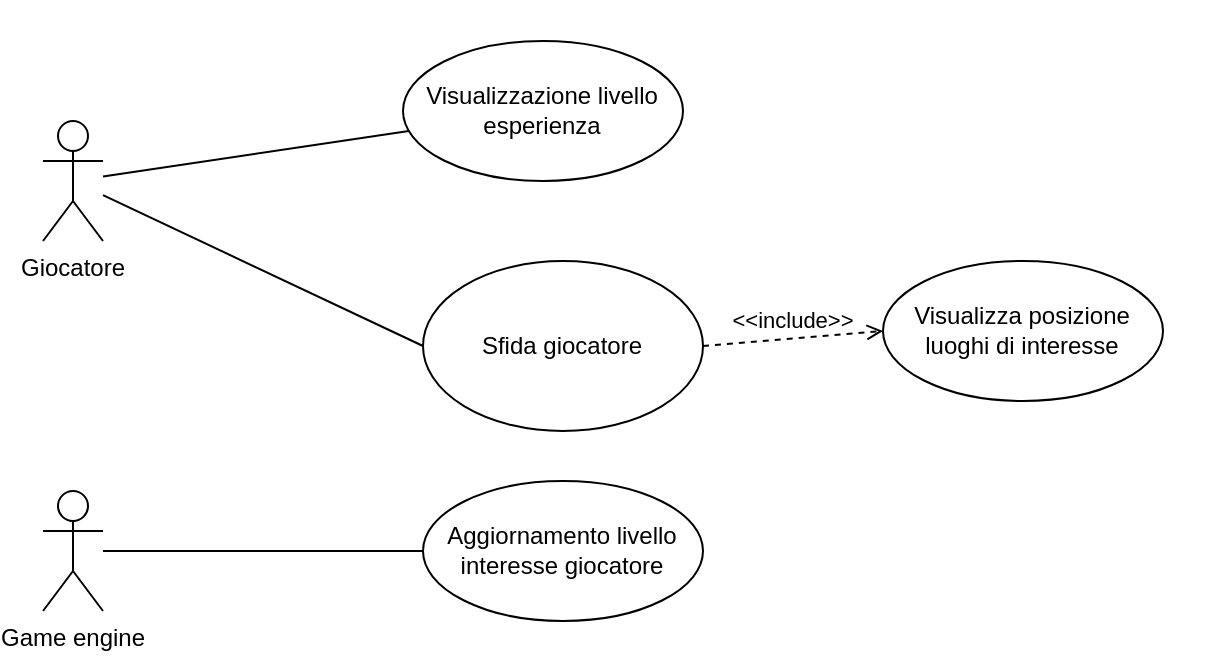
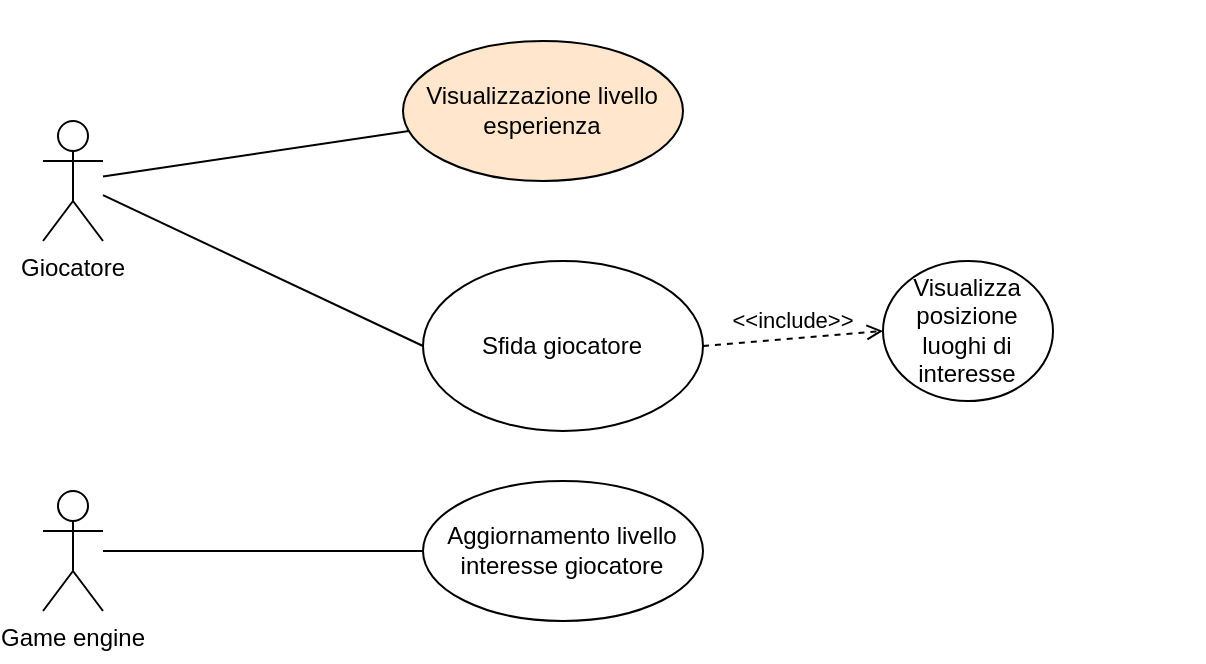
(543, 111) -> (543, 111)
(1023, 331) -> (968, 331)
